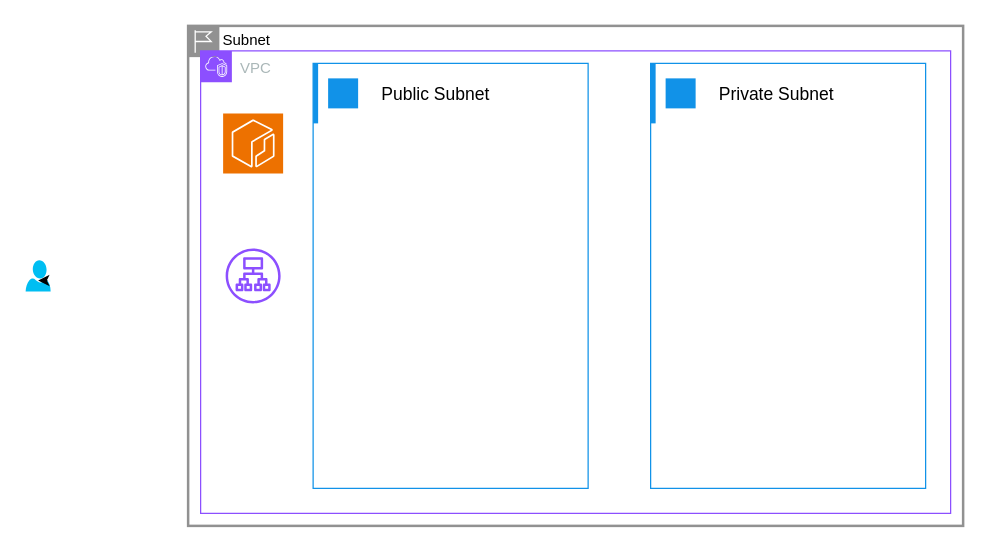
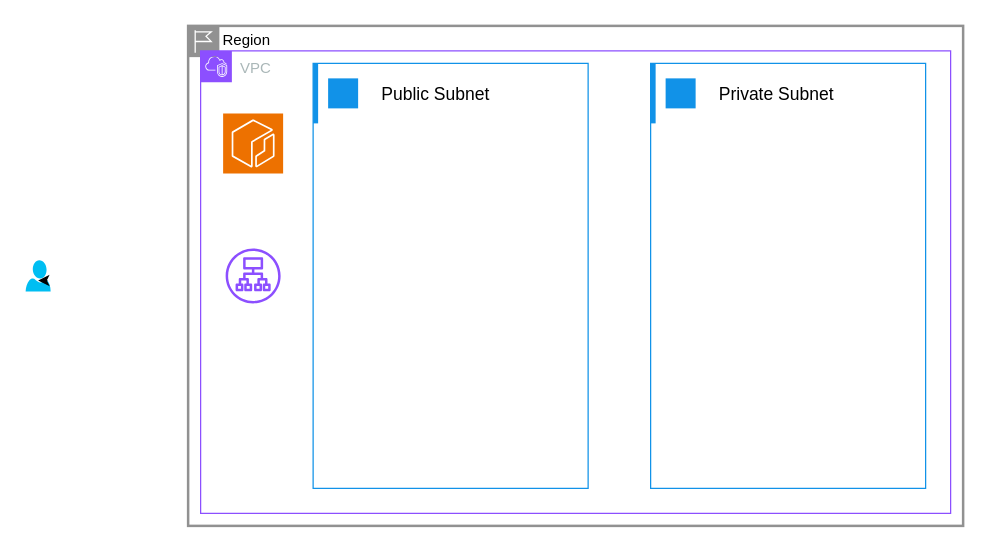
(248, 41) -> (246, 41)
